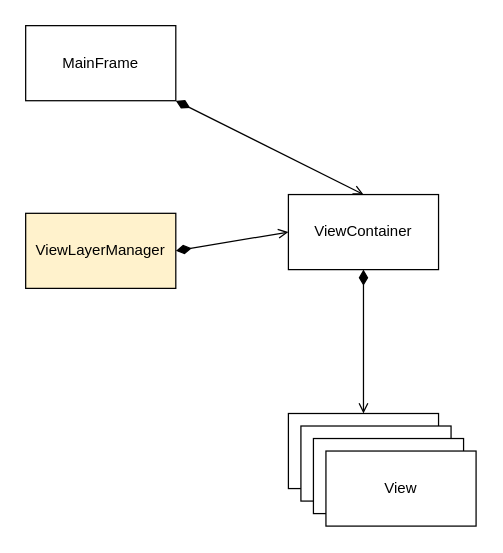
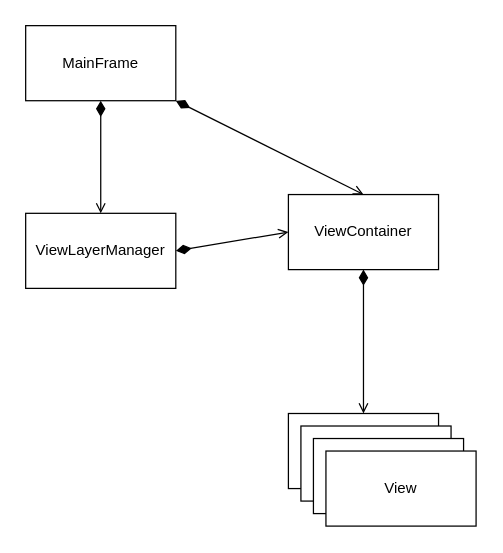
none -> (101, 163)
(101, 251) -> (101, 251)
